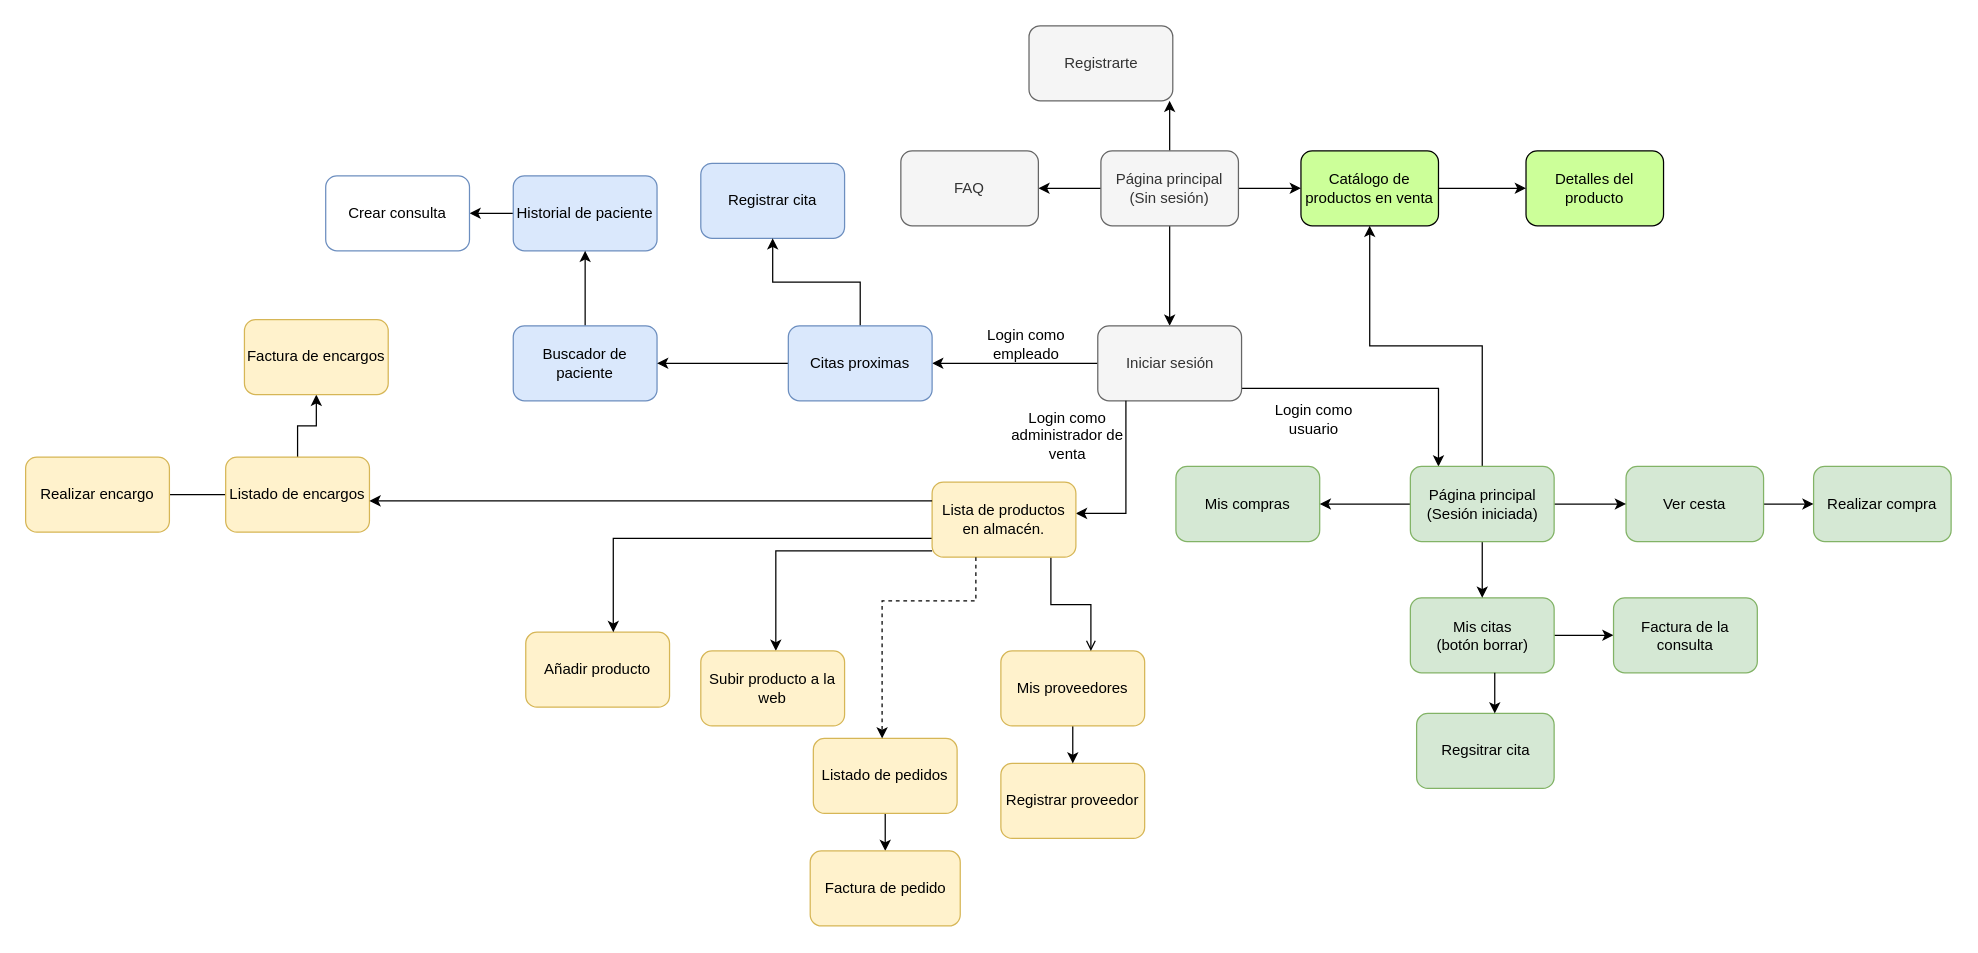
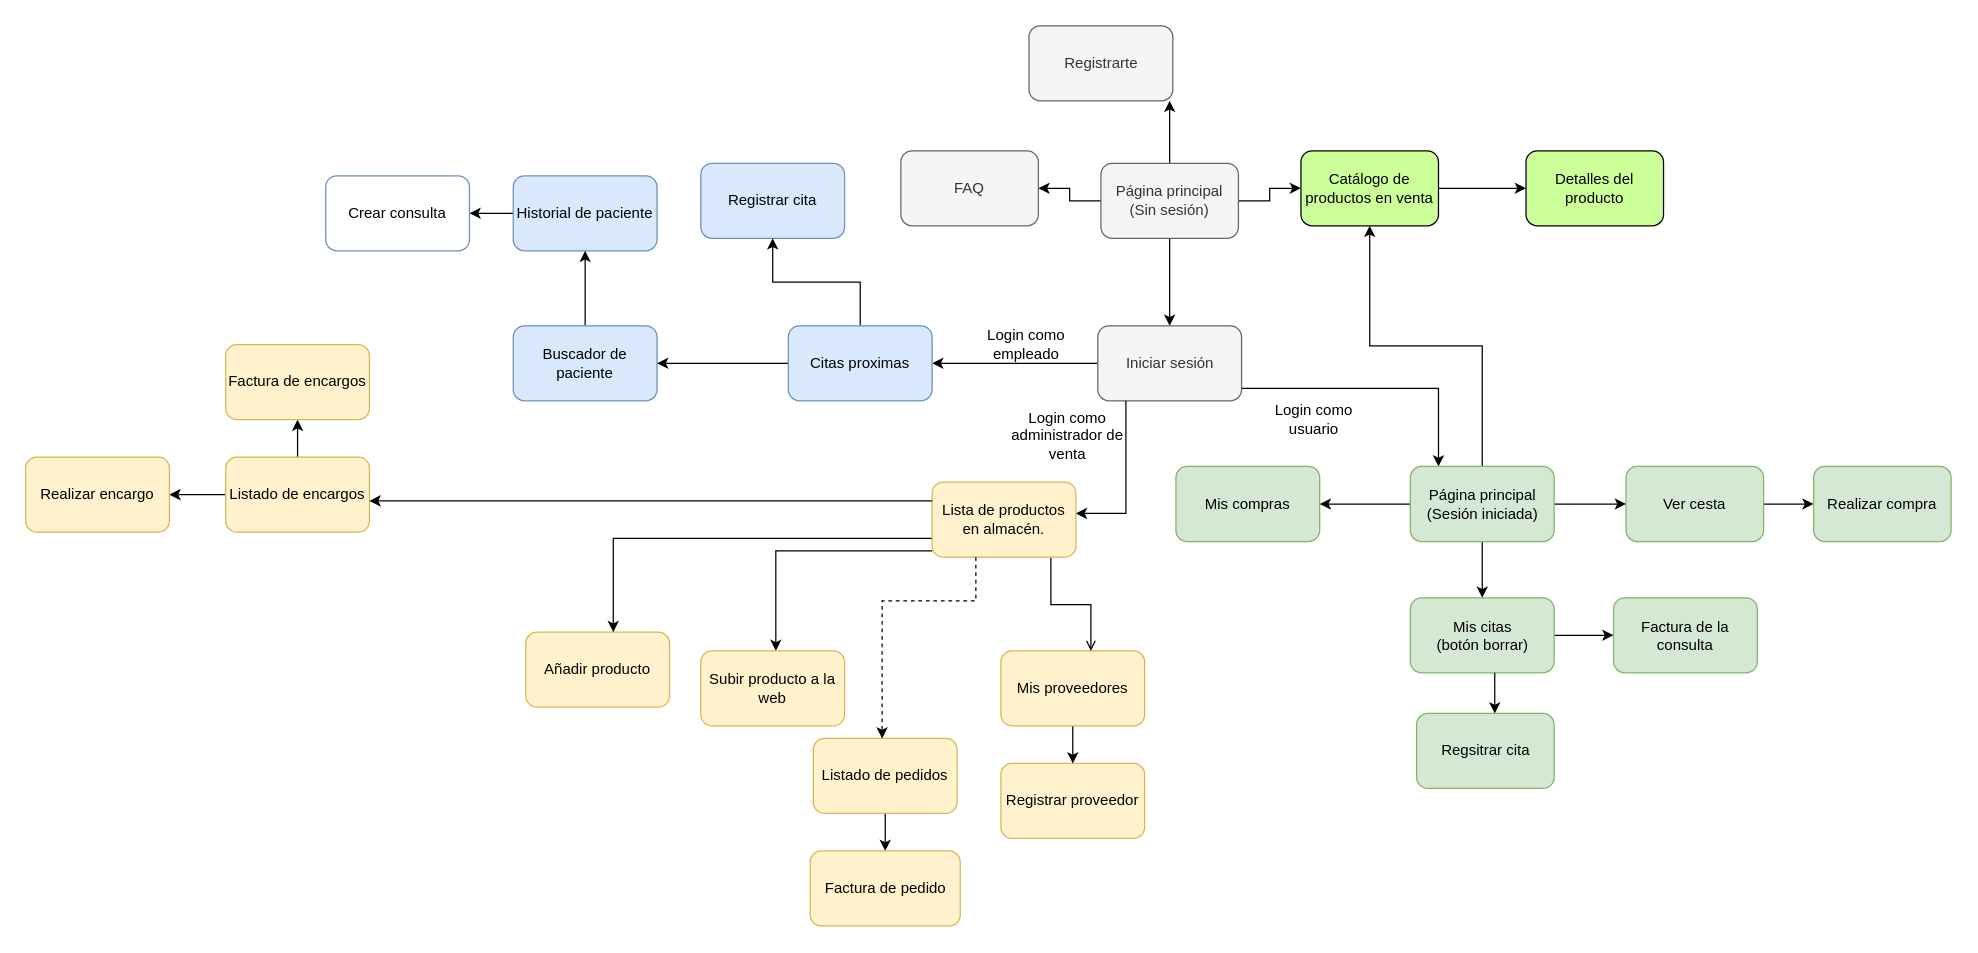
(1169, 188) -> (1169, 201)
(316, 357) -> (298, 382)
(175, 494) -> (179, 494)
